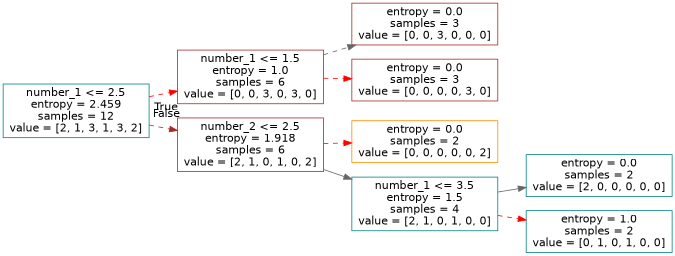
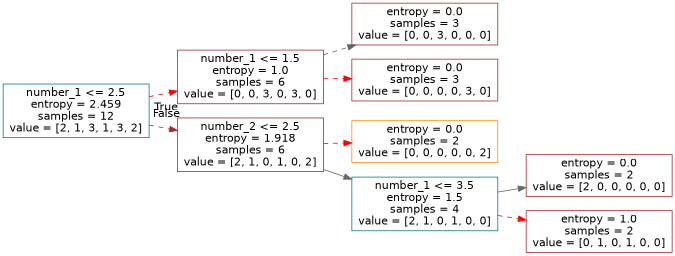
(599, 176) -> (599, 176)
(599, 232) -> (599, 232)
